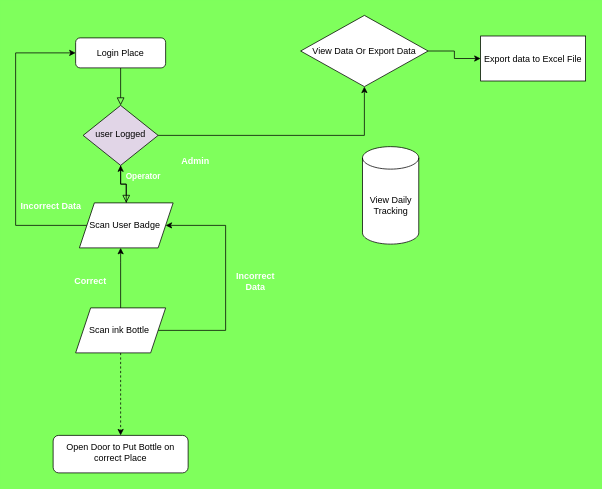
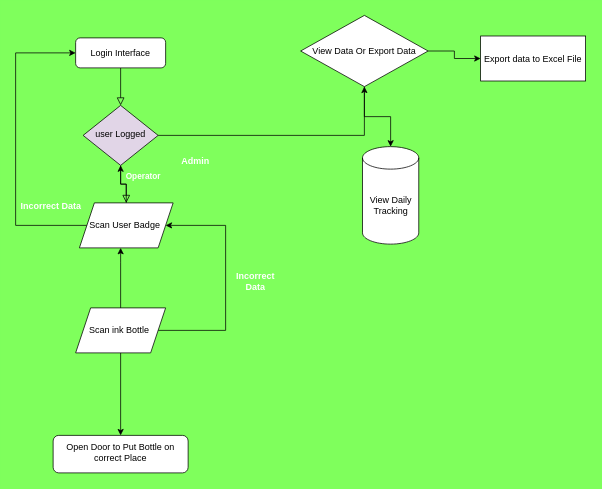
(120, 53) -> (120, 53)
none -> (390, 117)
(90, 282) -> none
(120, 391) -> (120, 391)
